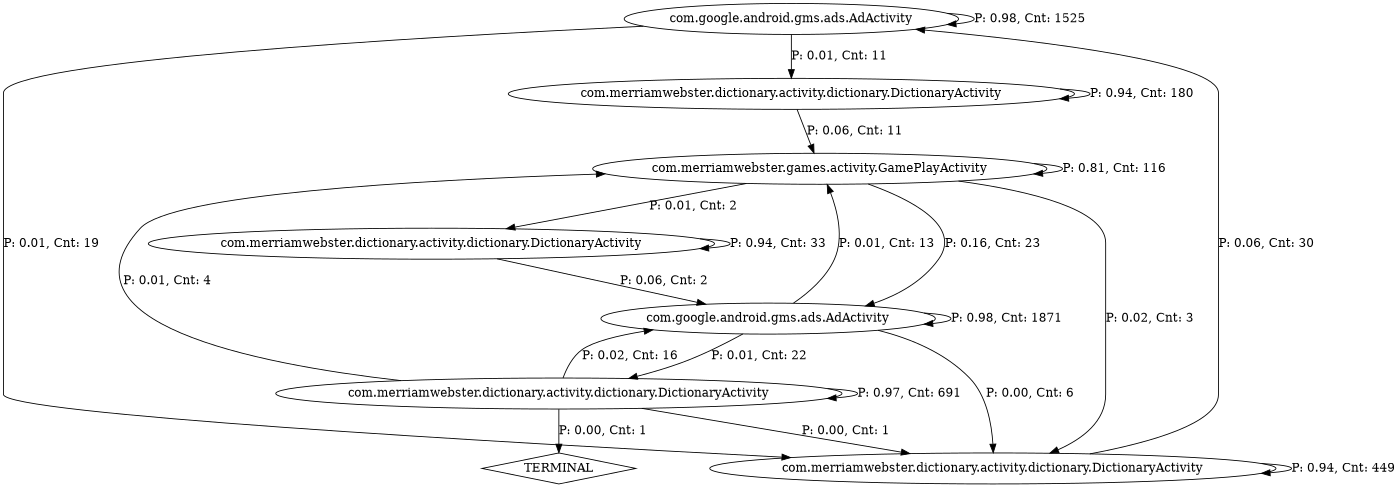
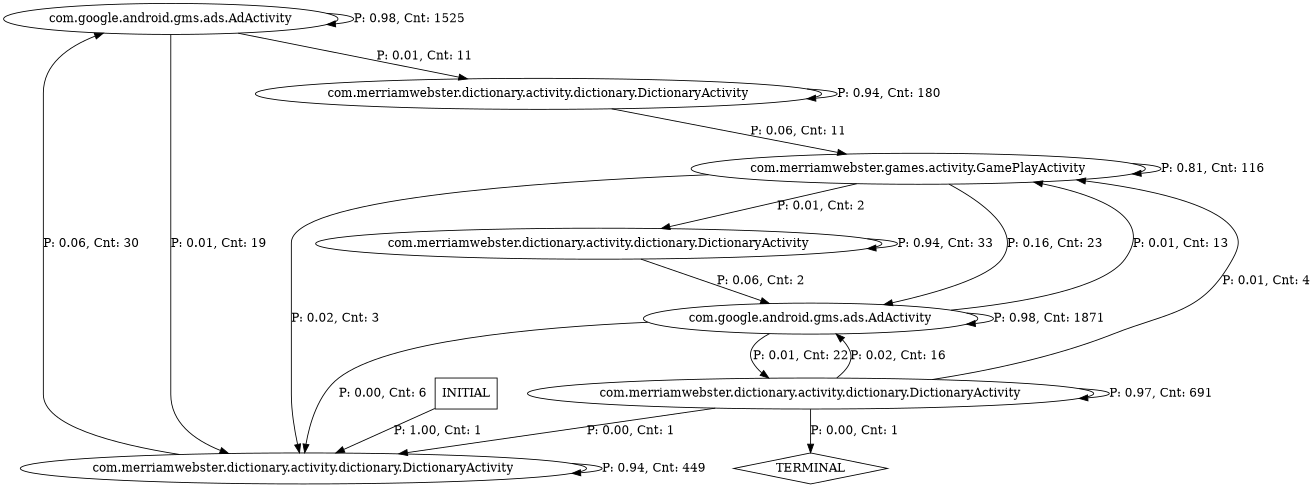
none -> (466, 394)
